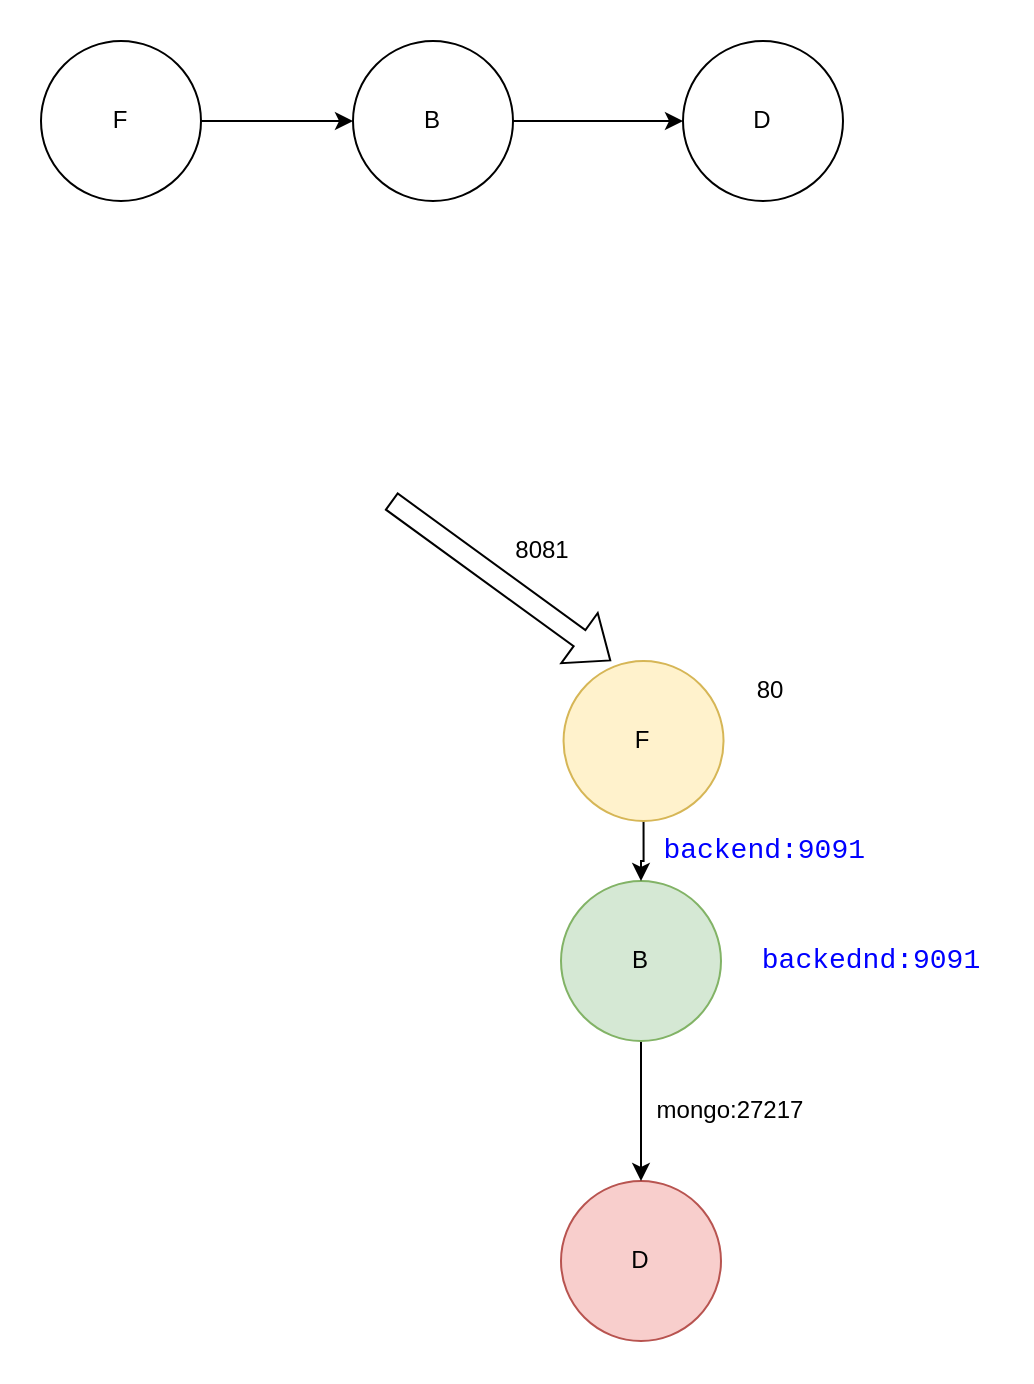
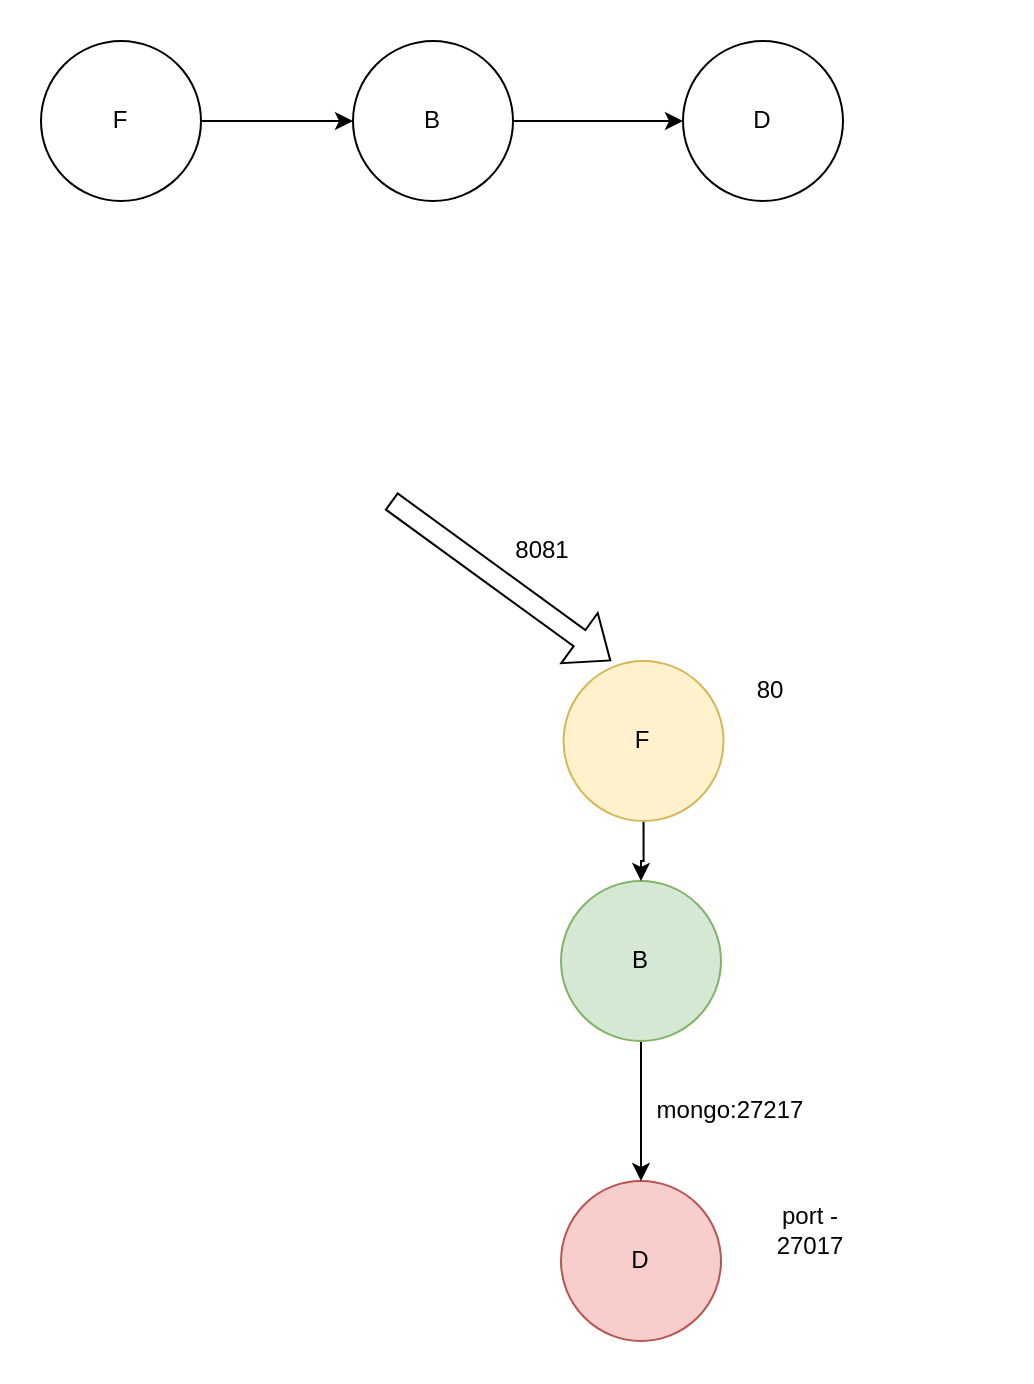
(781, 851) -> none
(871, 961) -> none
none -> (811, 1231)
